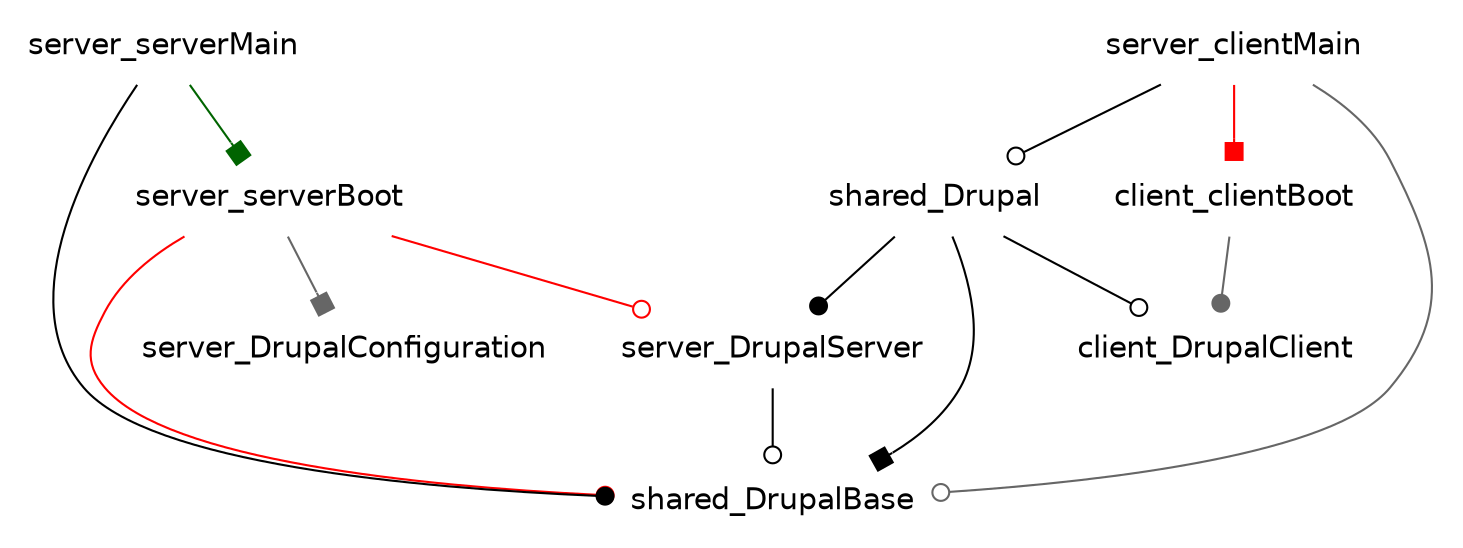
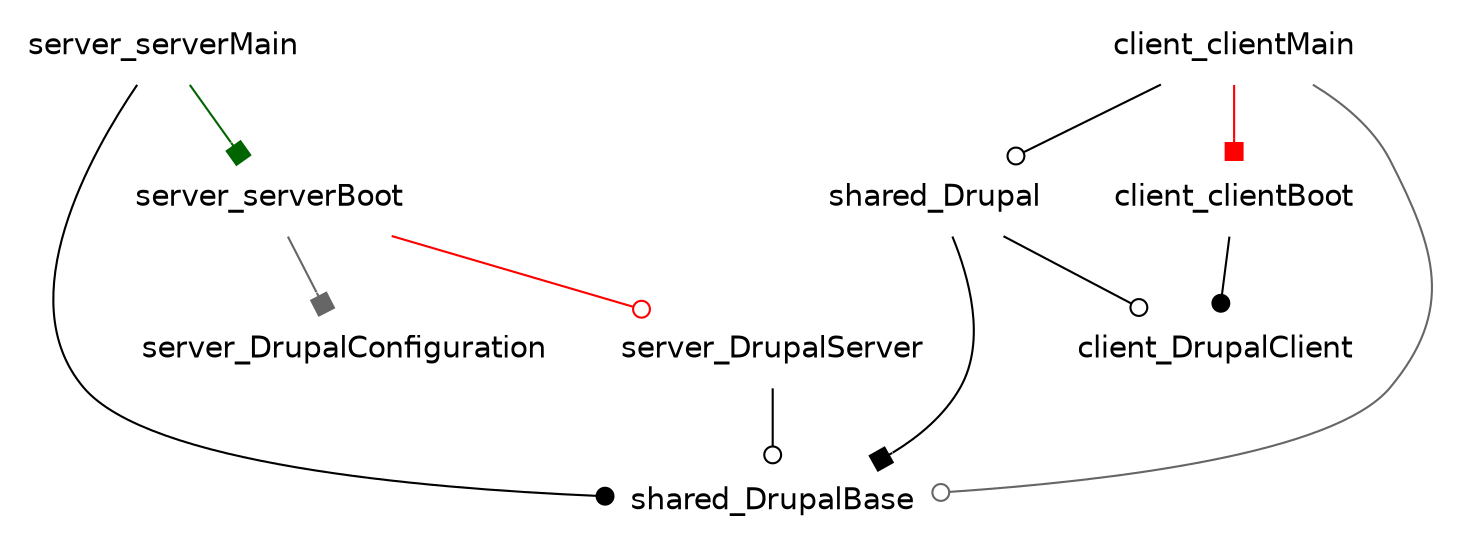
(1234, 46) -> (1234, 46)
(1226, 266) -> (1226, 266)
(860, 268) -> none
(119, 399) -> none
